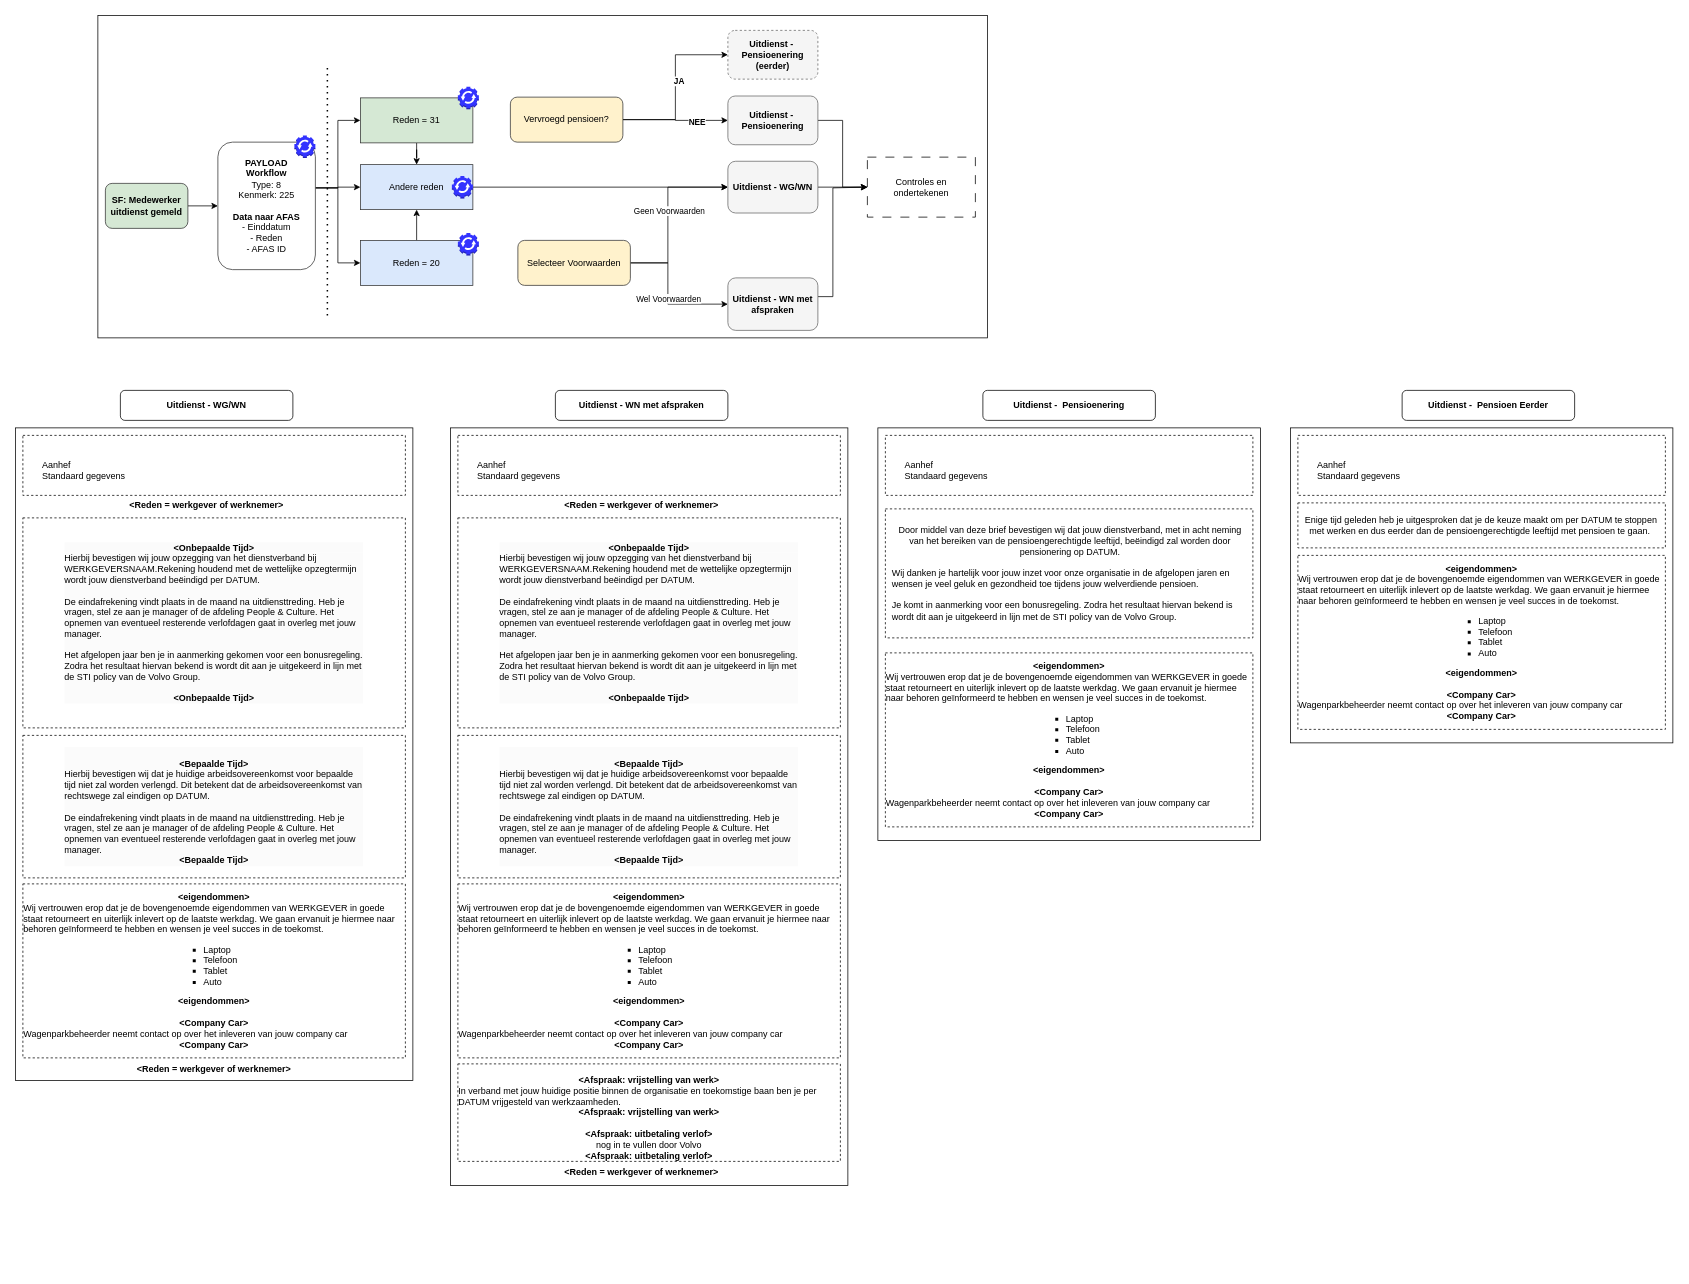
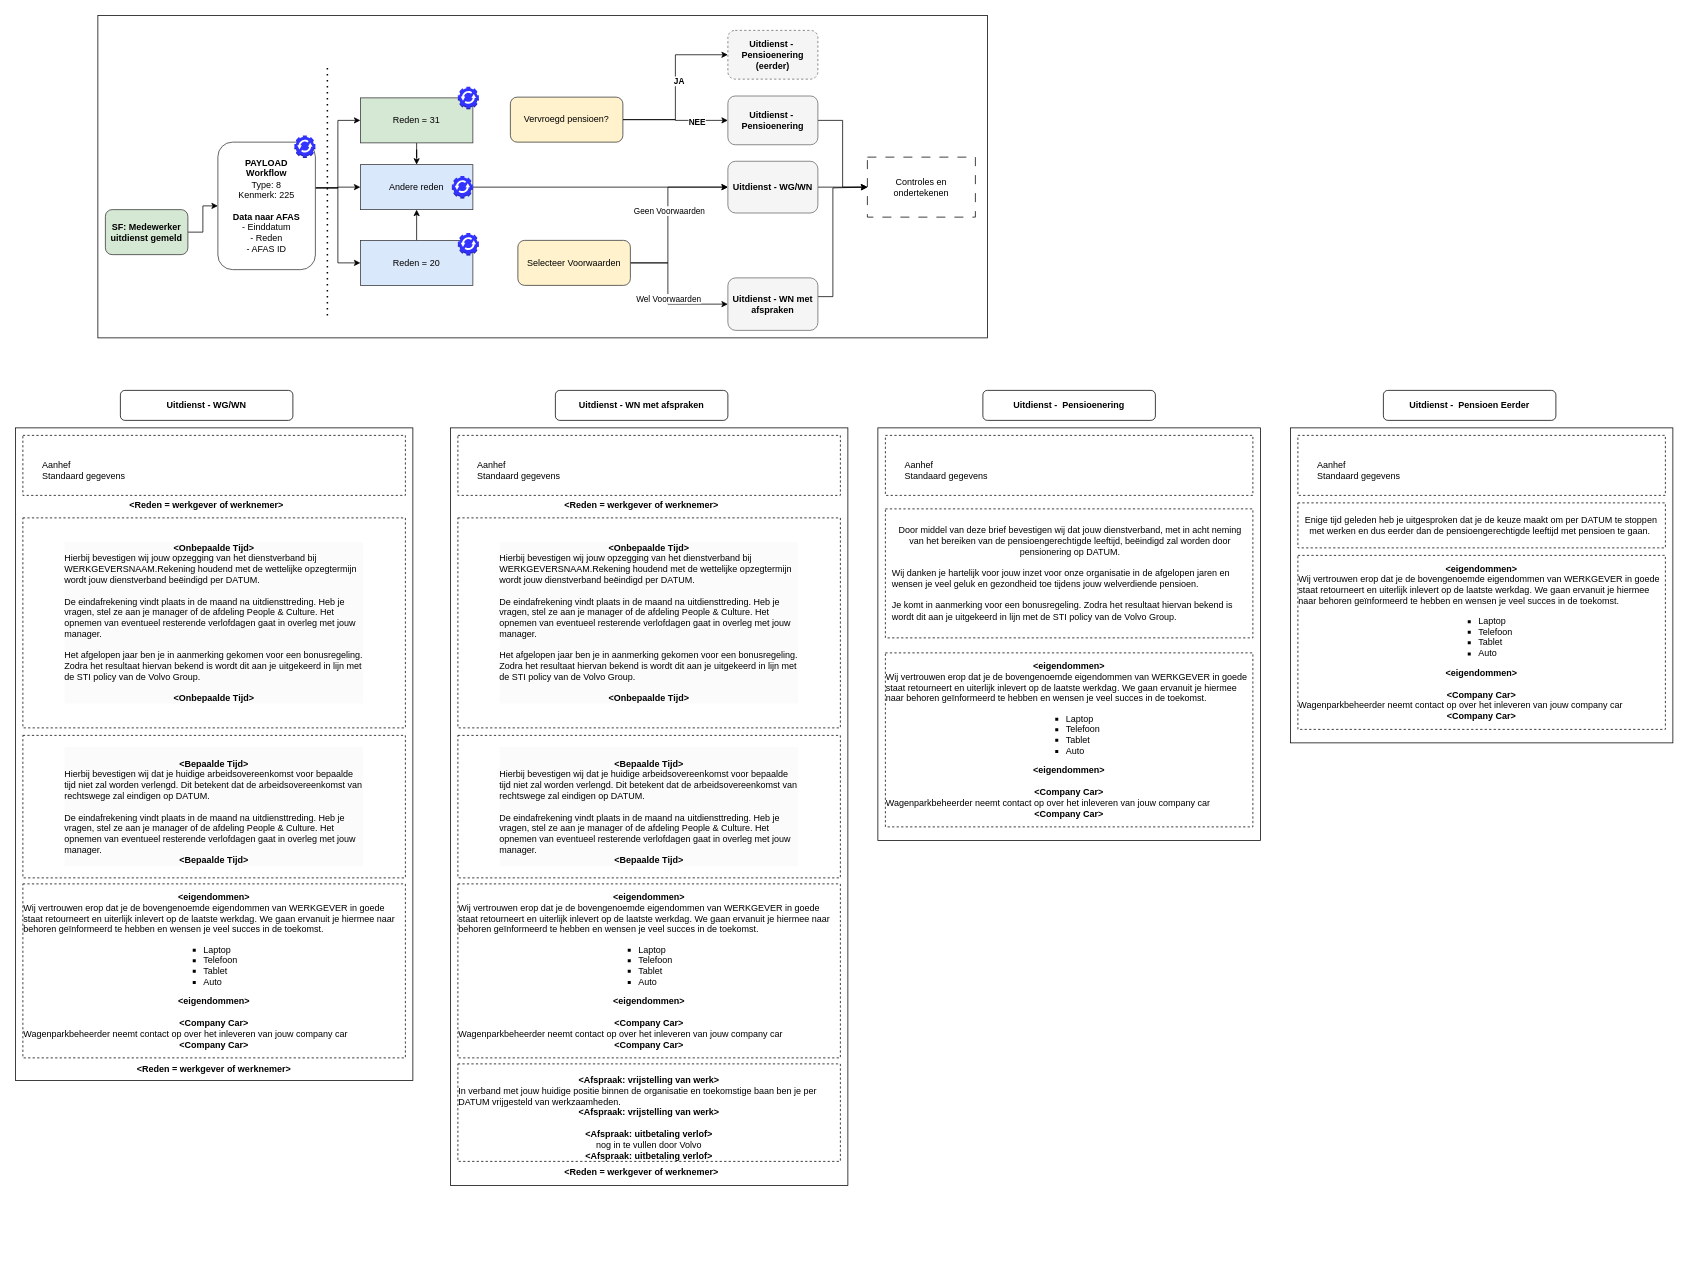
(147, 206) -> (147, 232)
(1488, 405) -> (1470, 405)
